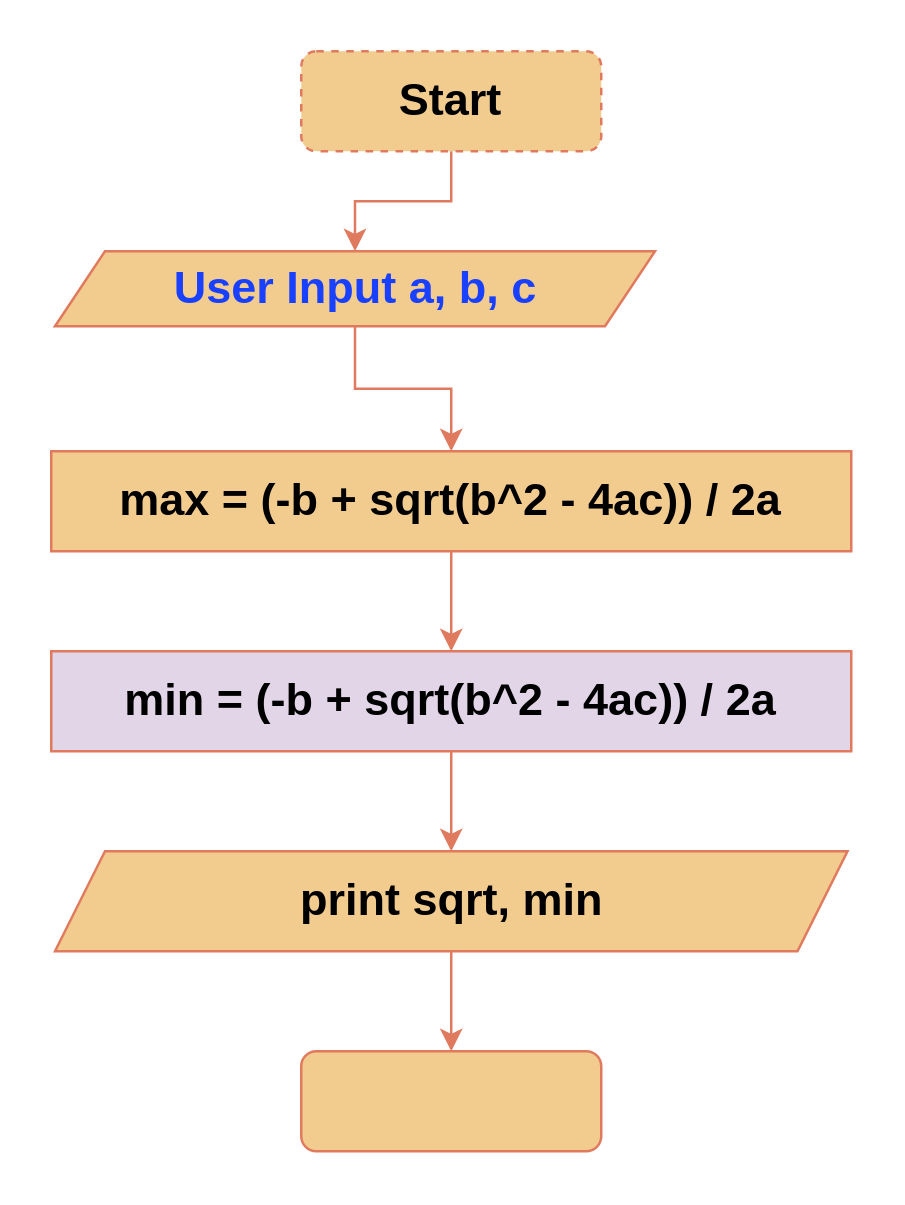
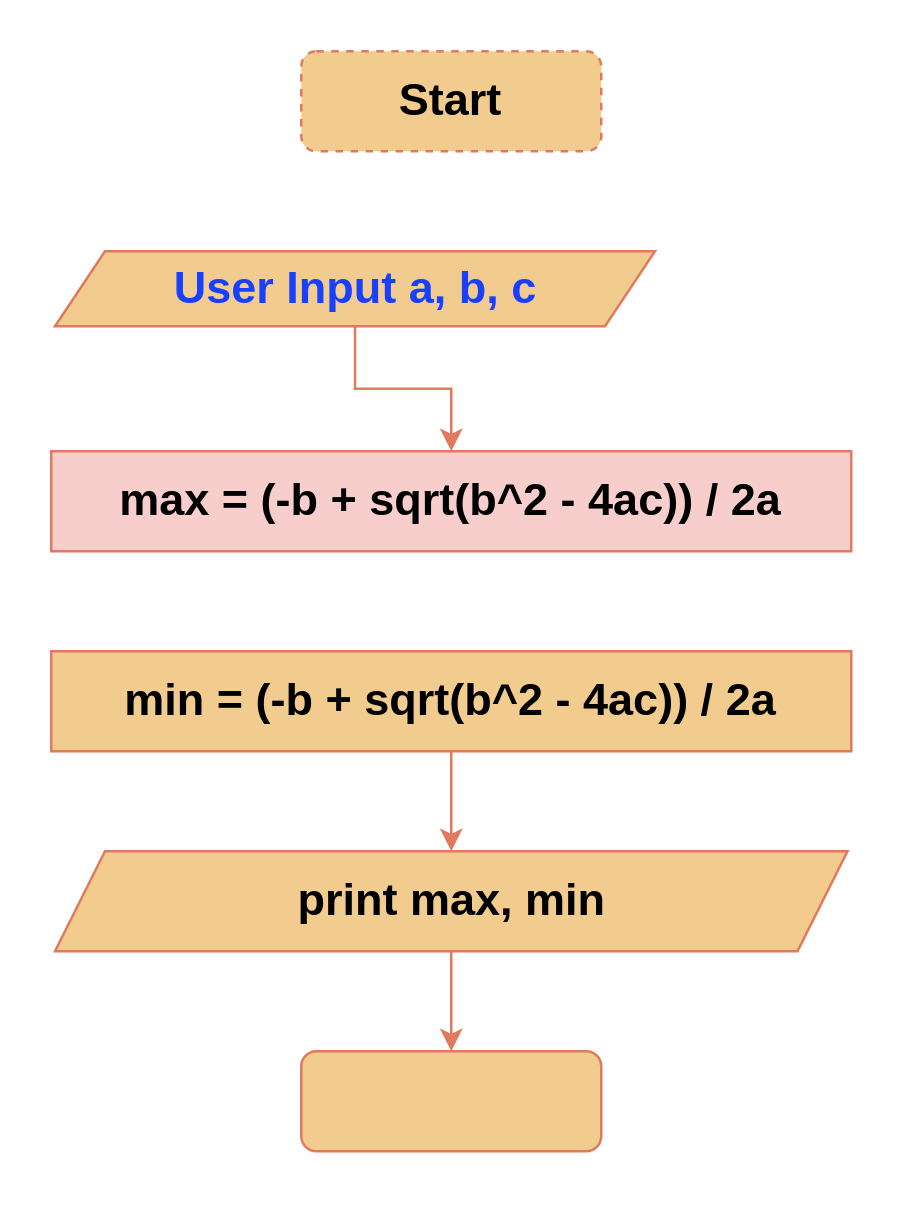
(411, 201) -> none
(451, 501) -> (451, 501)
(451, 593) -> none
(451, 701) -> (451, 701)
(453, 901) -> (453, 901)
